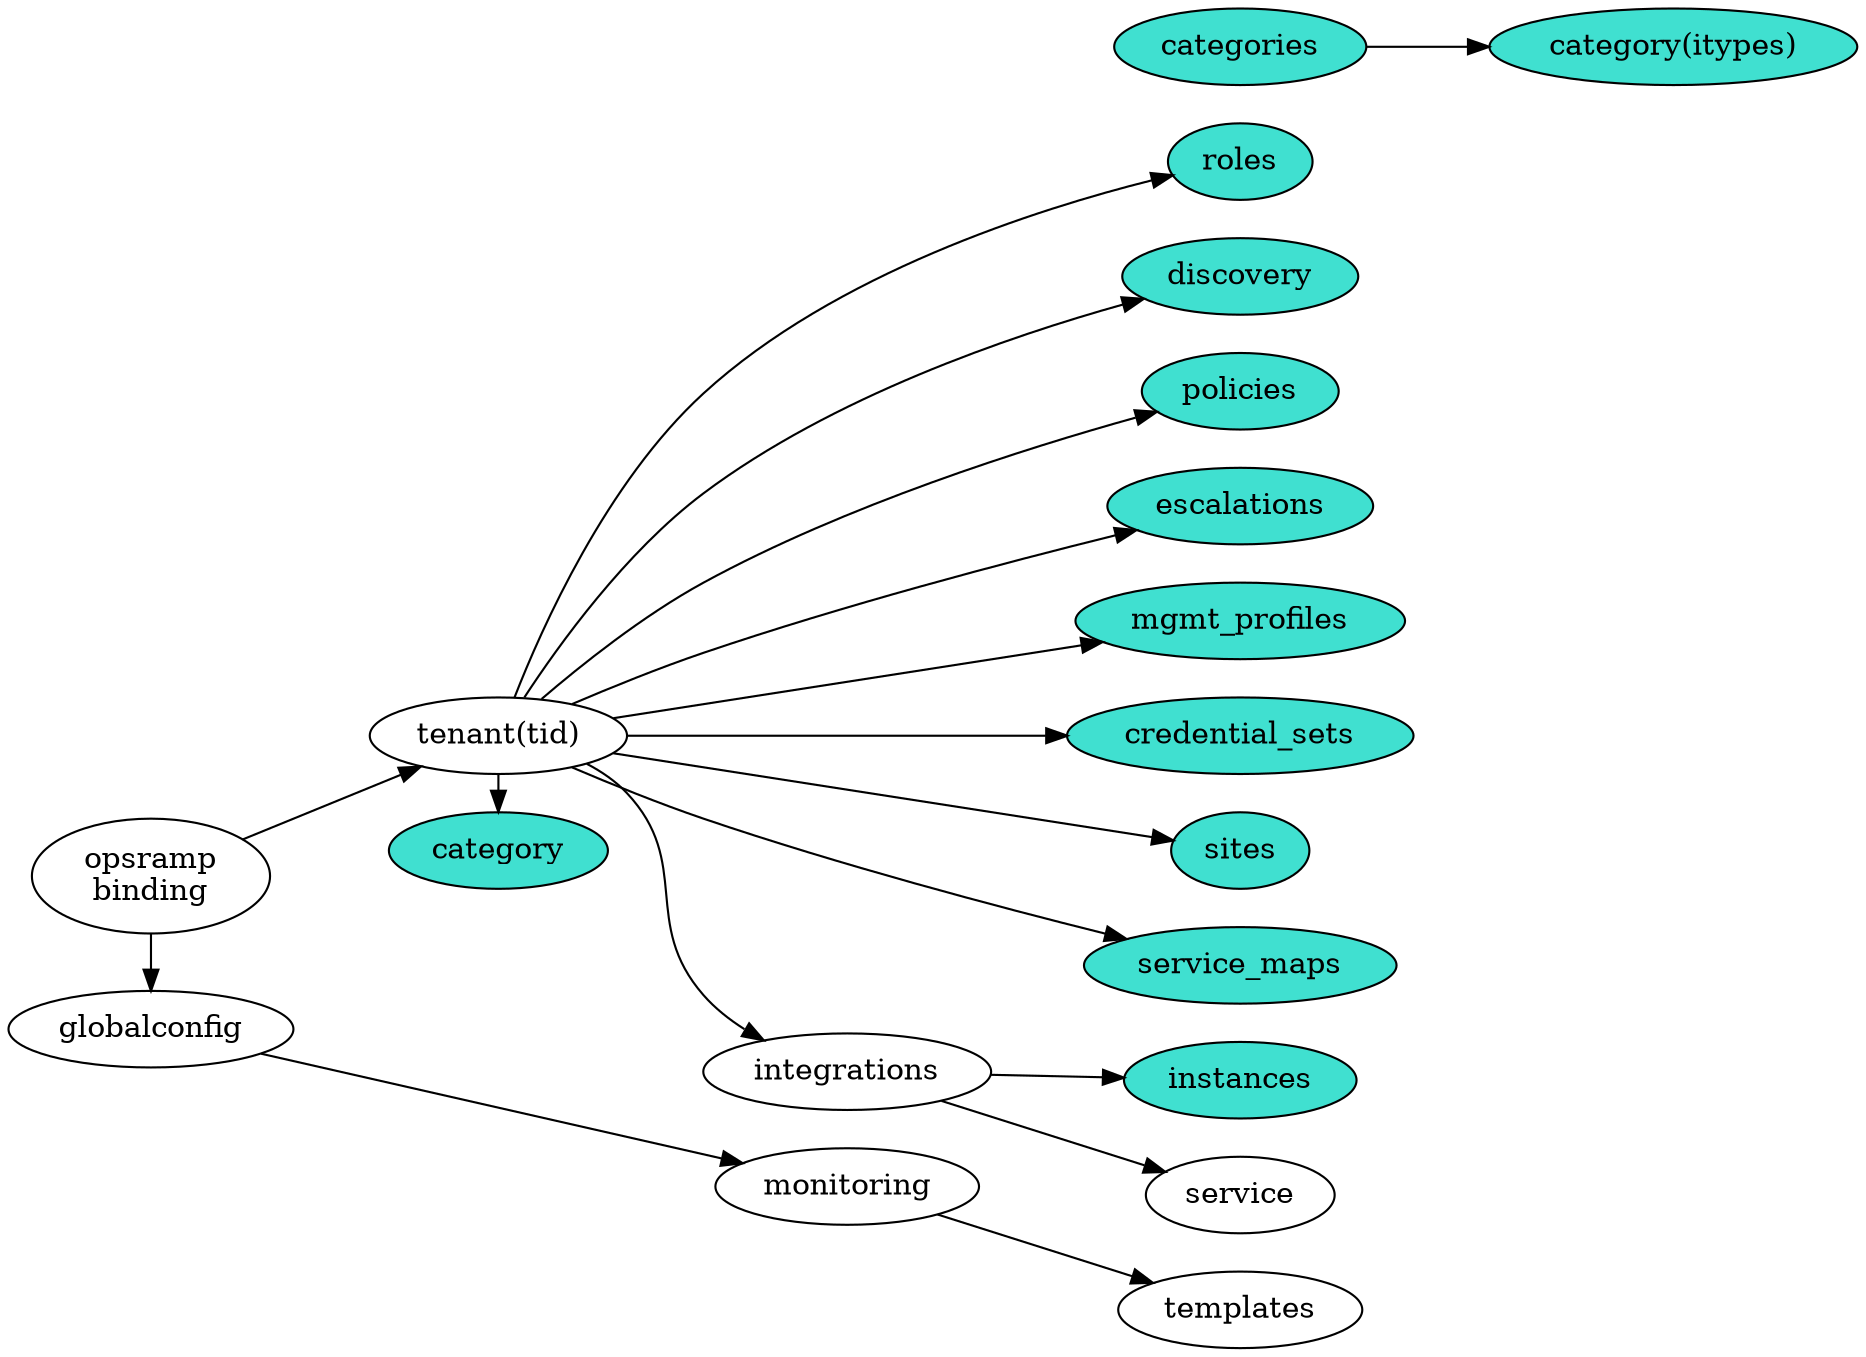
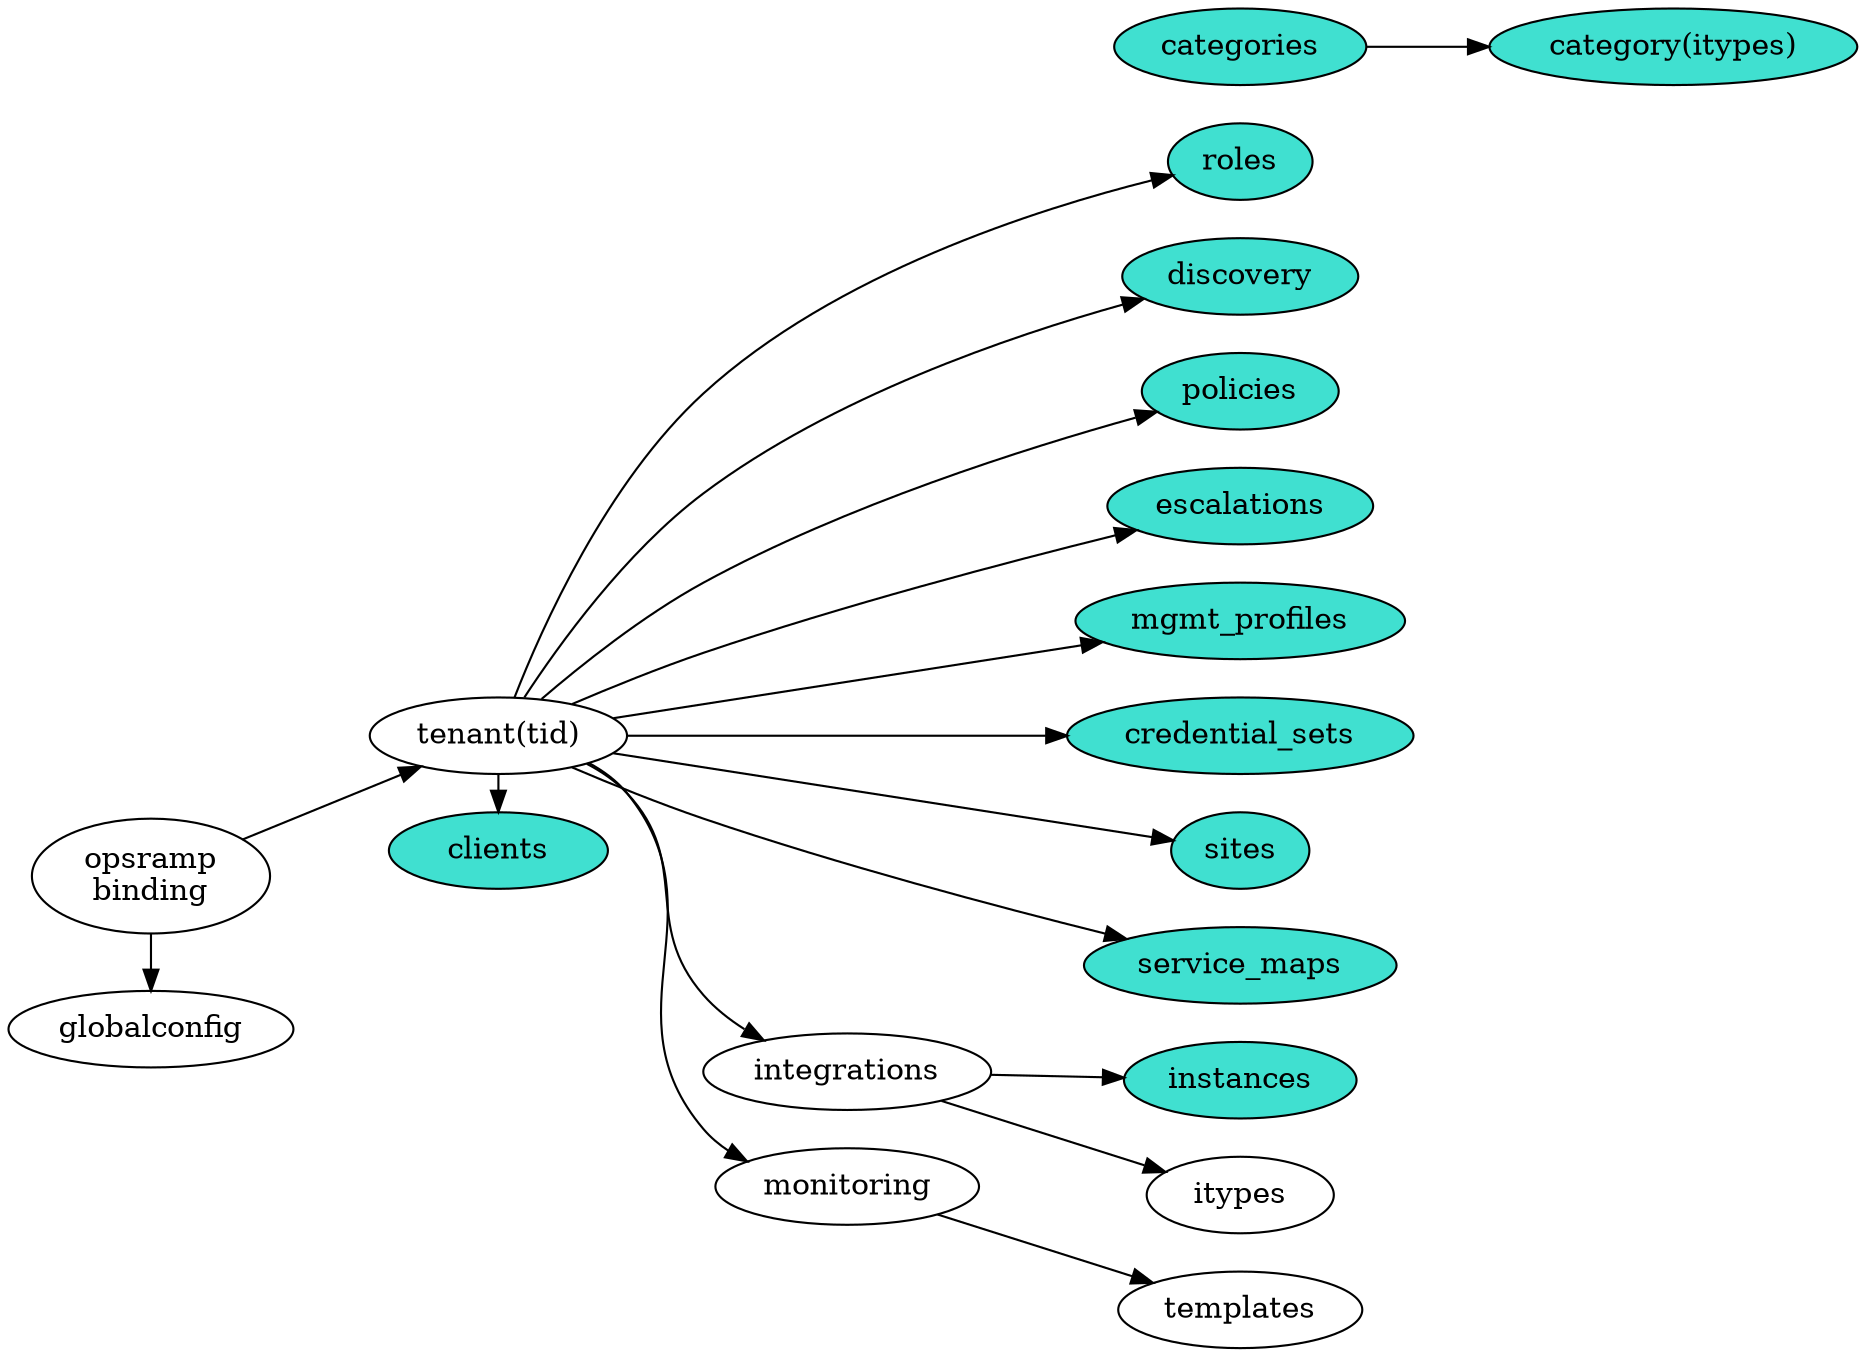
(498, 851) -> (498, 851)
(491, 1106) -> (664, 965)
(1240, 1195) -> (1240, 1195)
